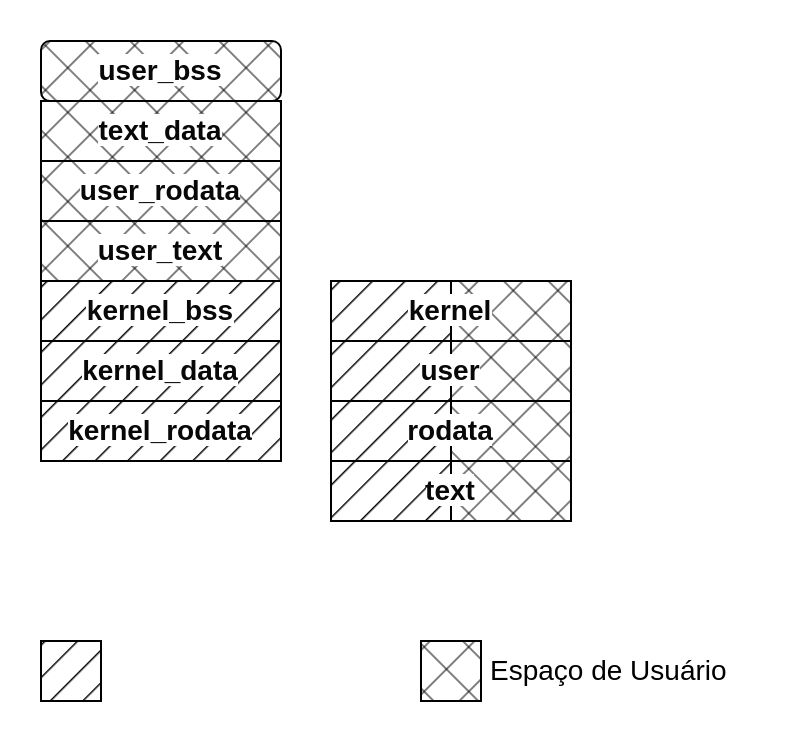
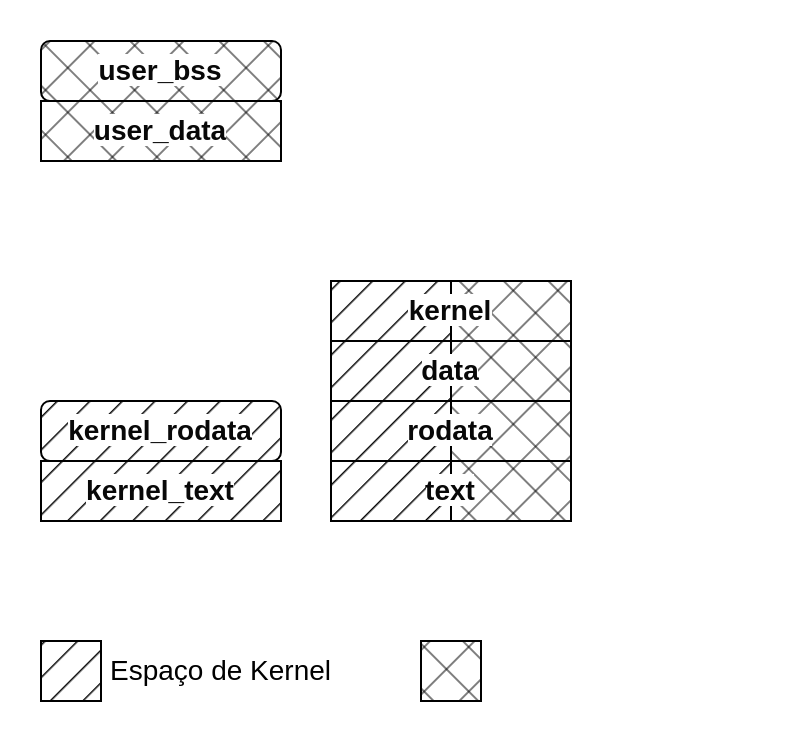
(161, 131) -> (161, 131)
(161, 191) -> none
(161, 251) -> none
(161, 311) -> none
(161, 371) -> none
(451, 371) -> (451, 371)
(161, 431) -> (161, 431)
none -> (161, 491)
none -> (227, 671)
(618, 671) -> none
